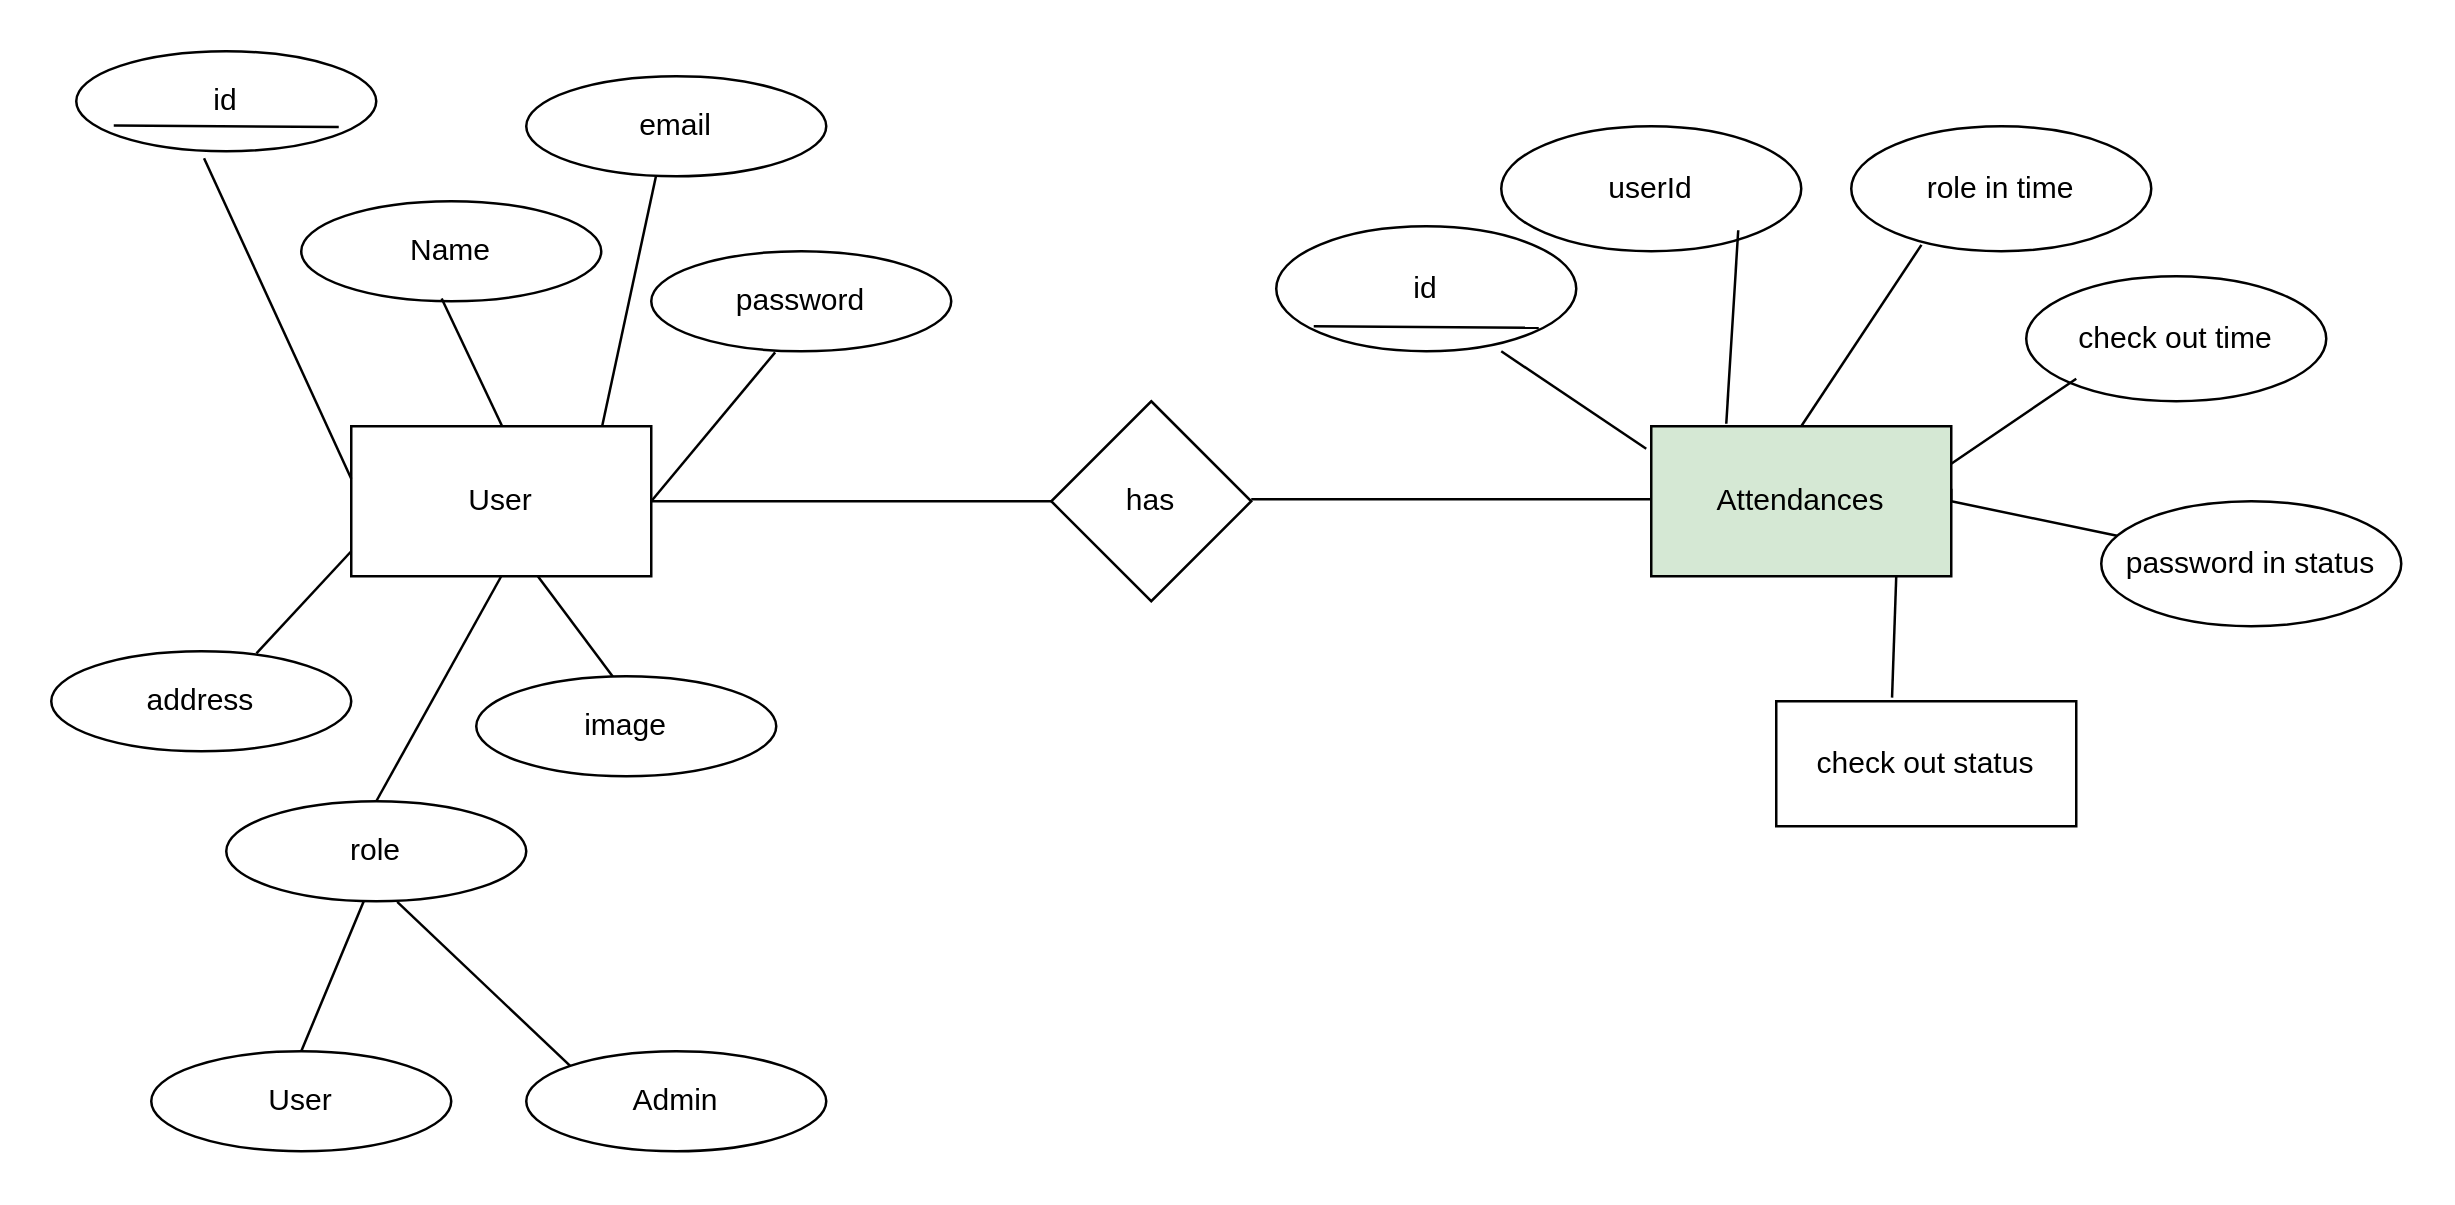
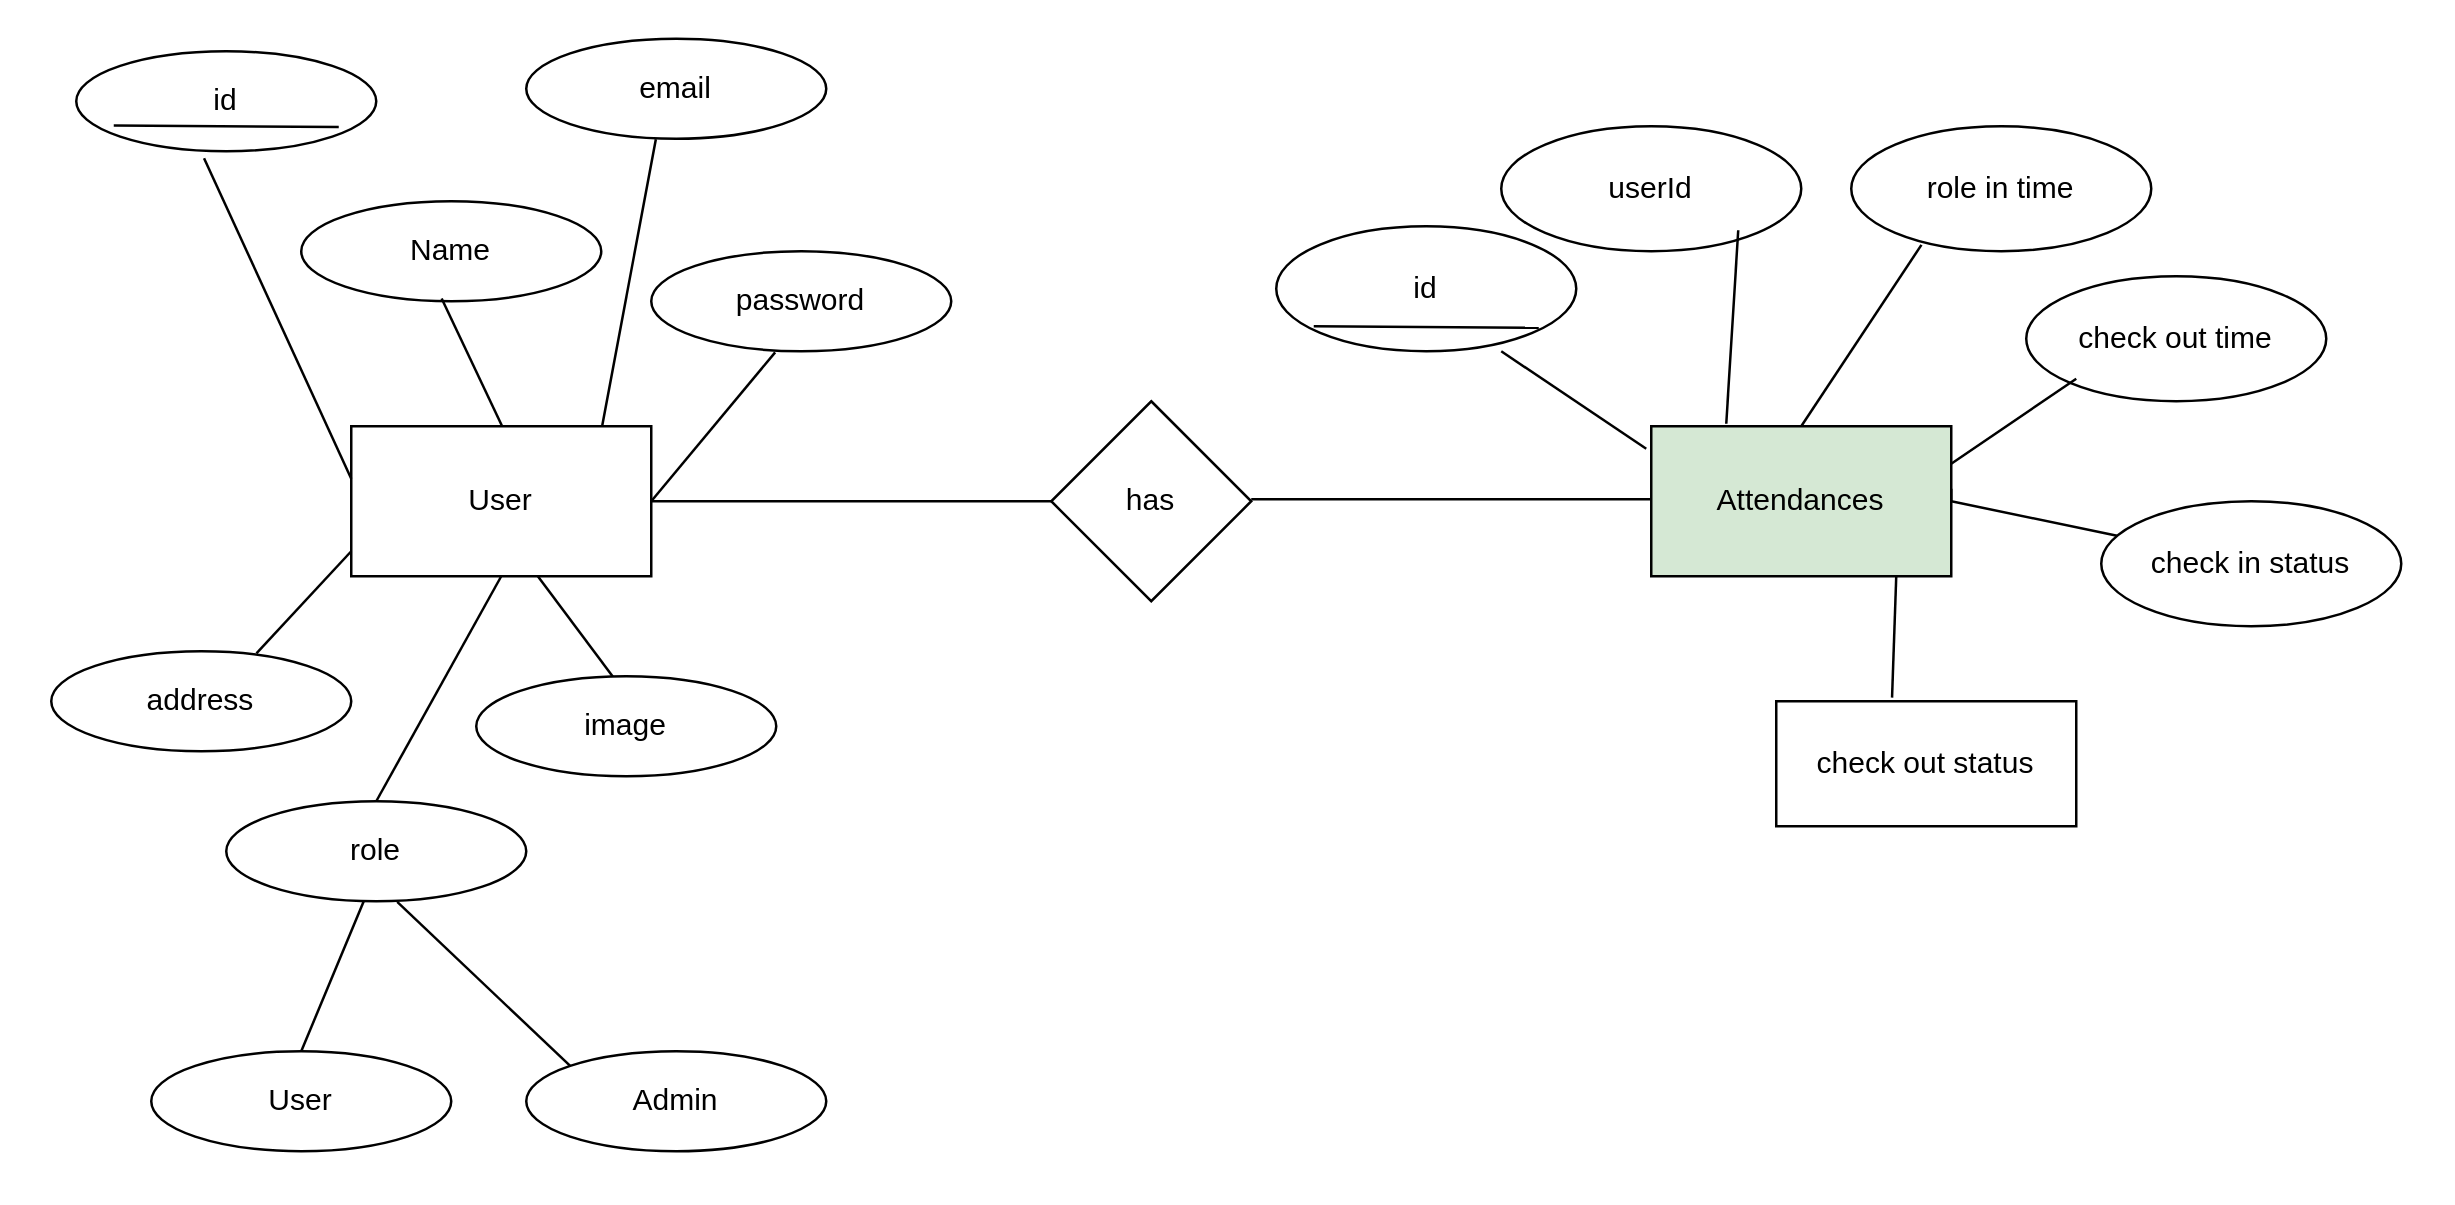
(676, 126) -> (676, 89)
(2251, 564) -> (2251, 564)
